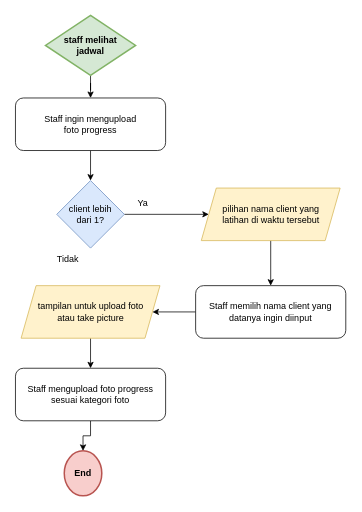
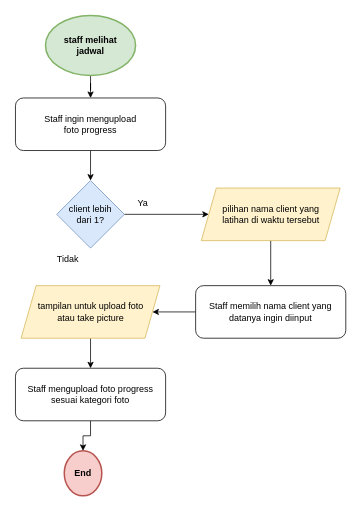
(90, 45) -> (90, 45)
